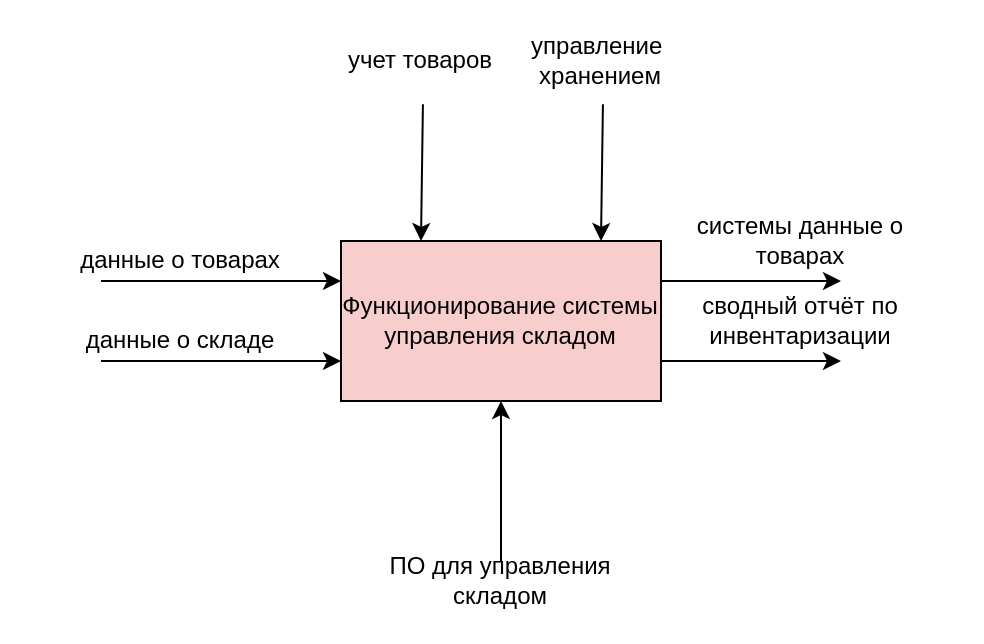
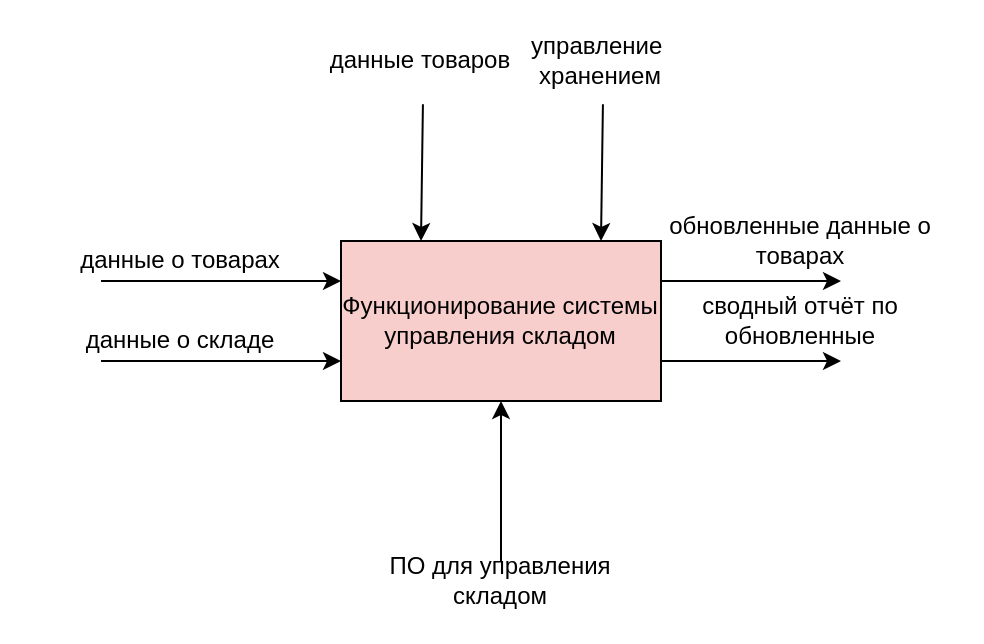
(421, 61) -> (421, 61)
(801, 241) -> (801, 241)
(801, 321) -> (801, 321)
